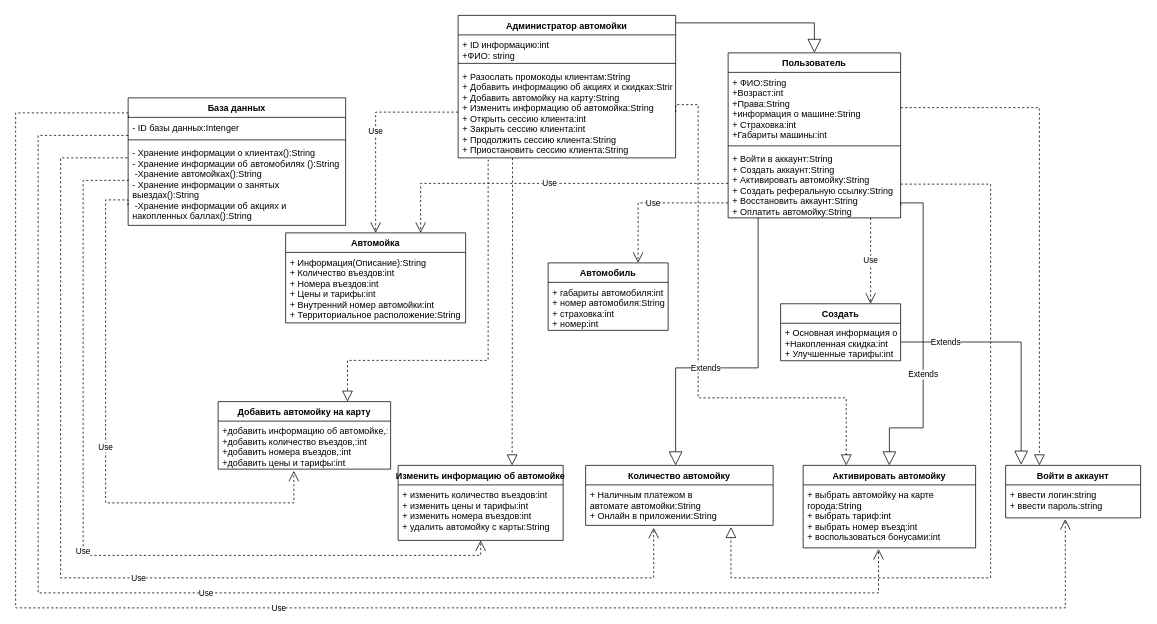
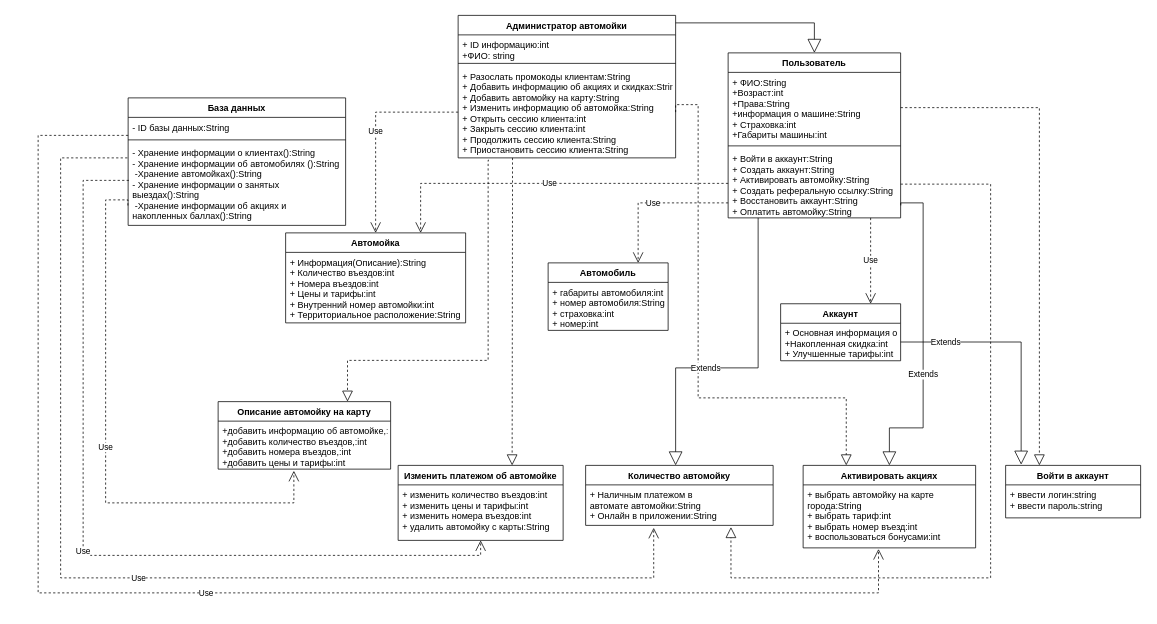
(190, 128) -> (184, 128)
(840, 314) -> (840, 314)
(304, 412) -> (304, 412)
(480, 476) -> (480, 476)
(889, 476) -> (889, 476)
(282, 608) -> none
